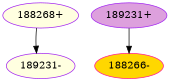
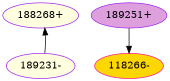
(129, 15) -> (129, 15)
(36, 37) -> (45, 44)
(129, 66) -> (129, 66)
